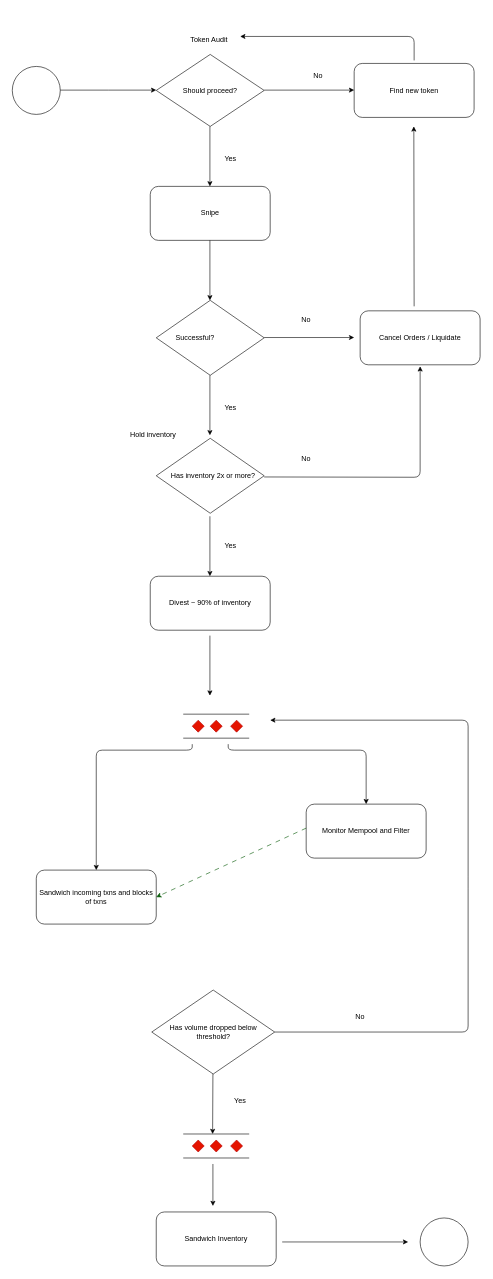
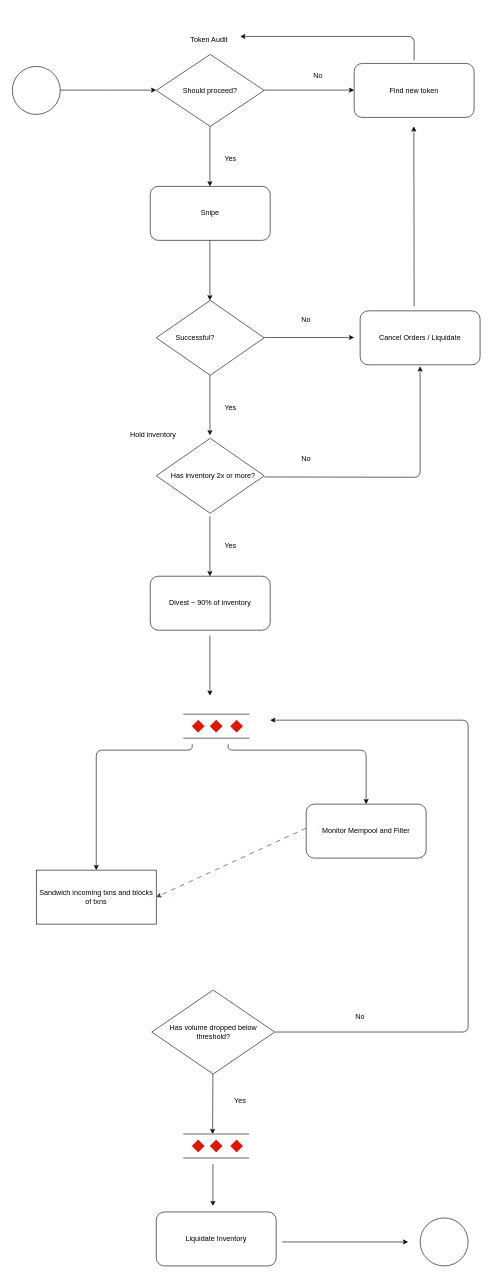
(96, 897) -> (96, 897)
(216, 1239) -> (216, 1239)
